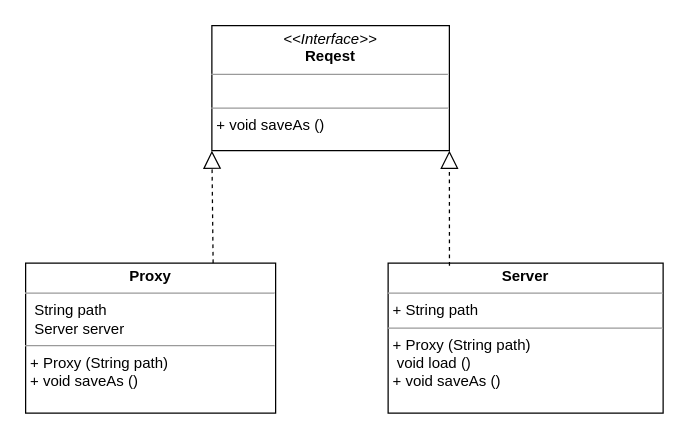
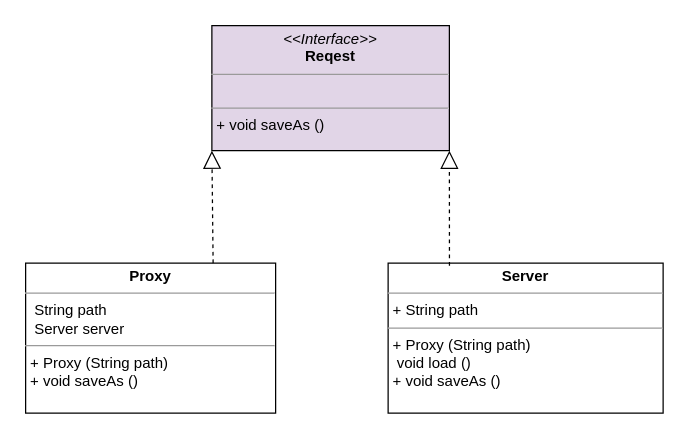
(331, 88) -> (331, 88)
